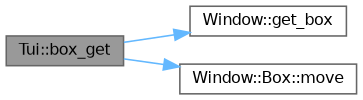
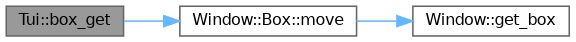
(149, 39) -> (377, 21)
